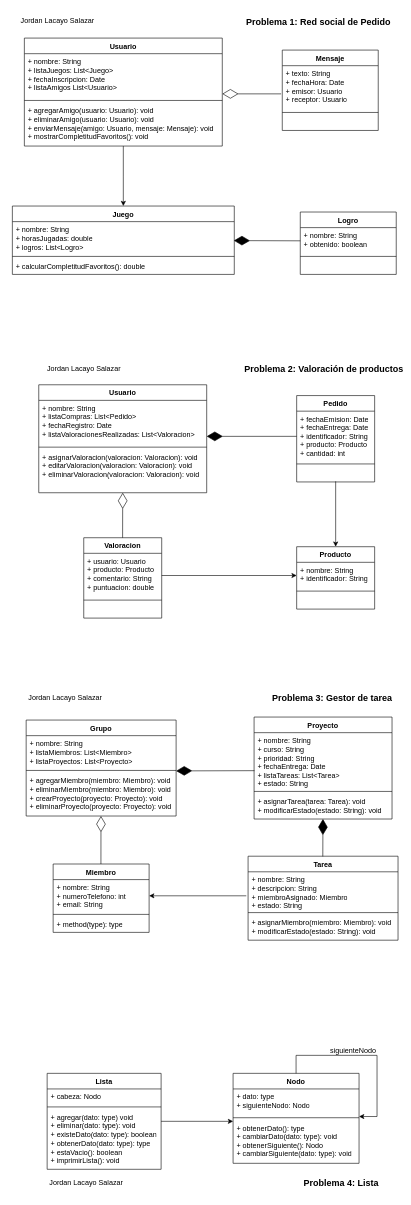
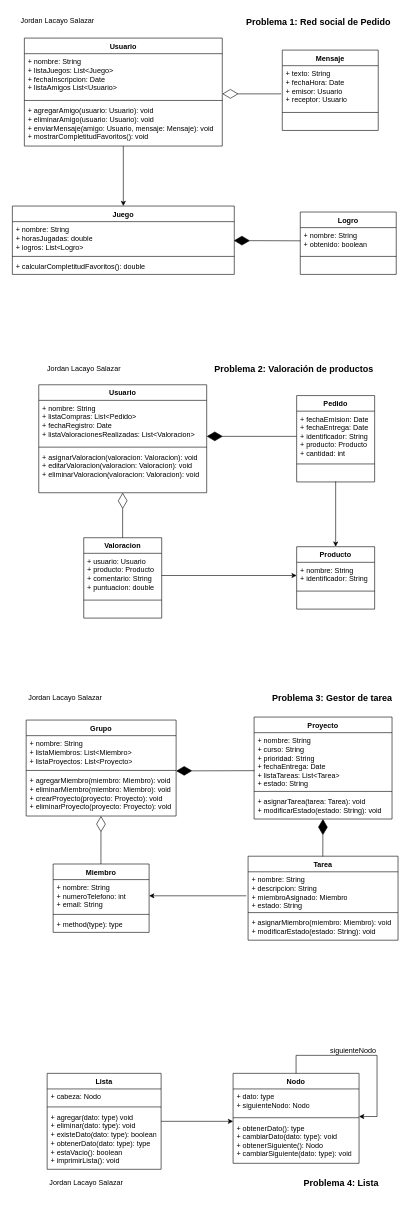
(324, 369) -> (294, 369)
